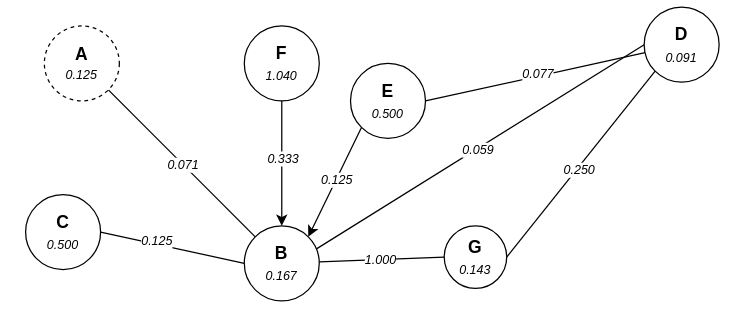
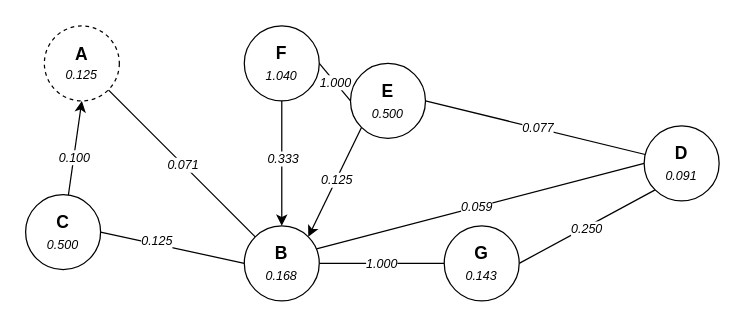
(682, 44) -> (682, 163)
none -> (335, 82)
none -> (75, 152)
(476, 257) -> (482, 263)
(282, 263) -> (282, 263)
